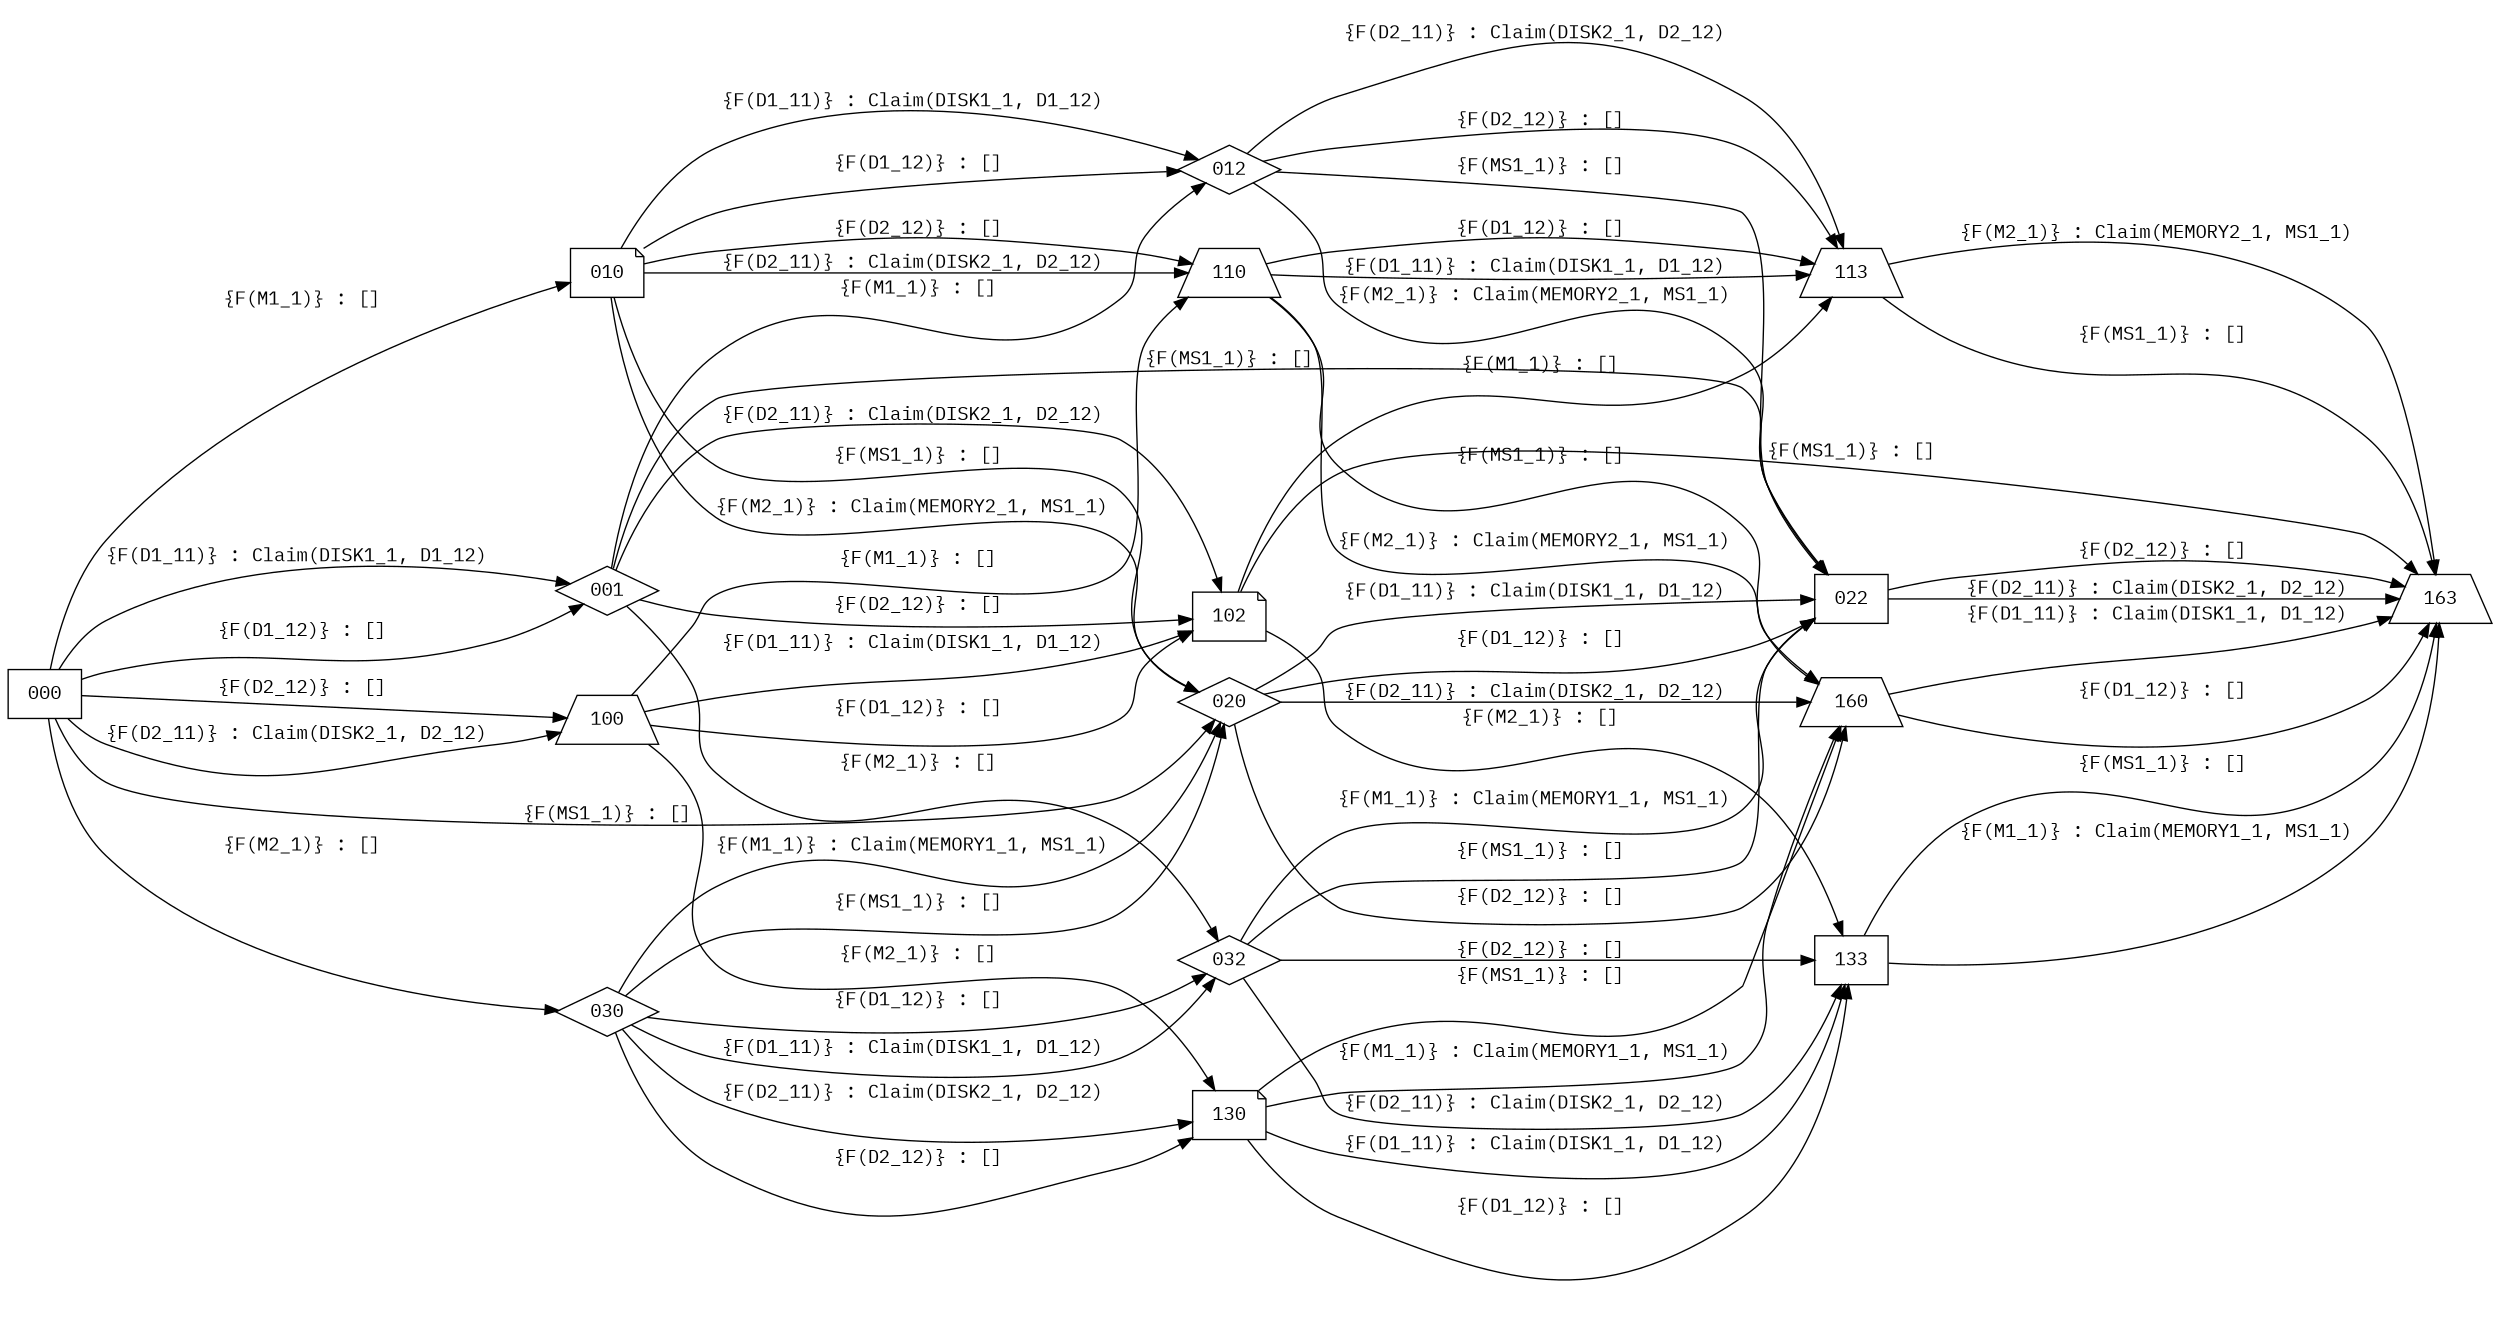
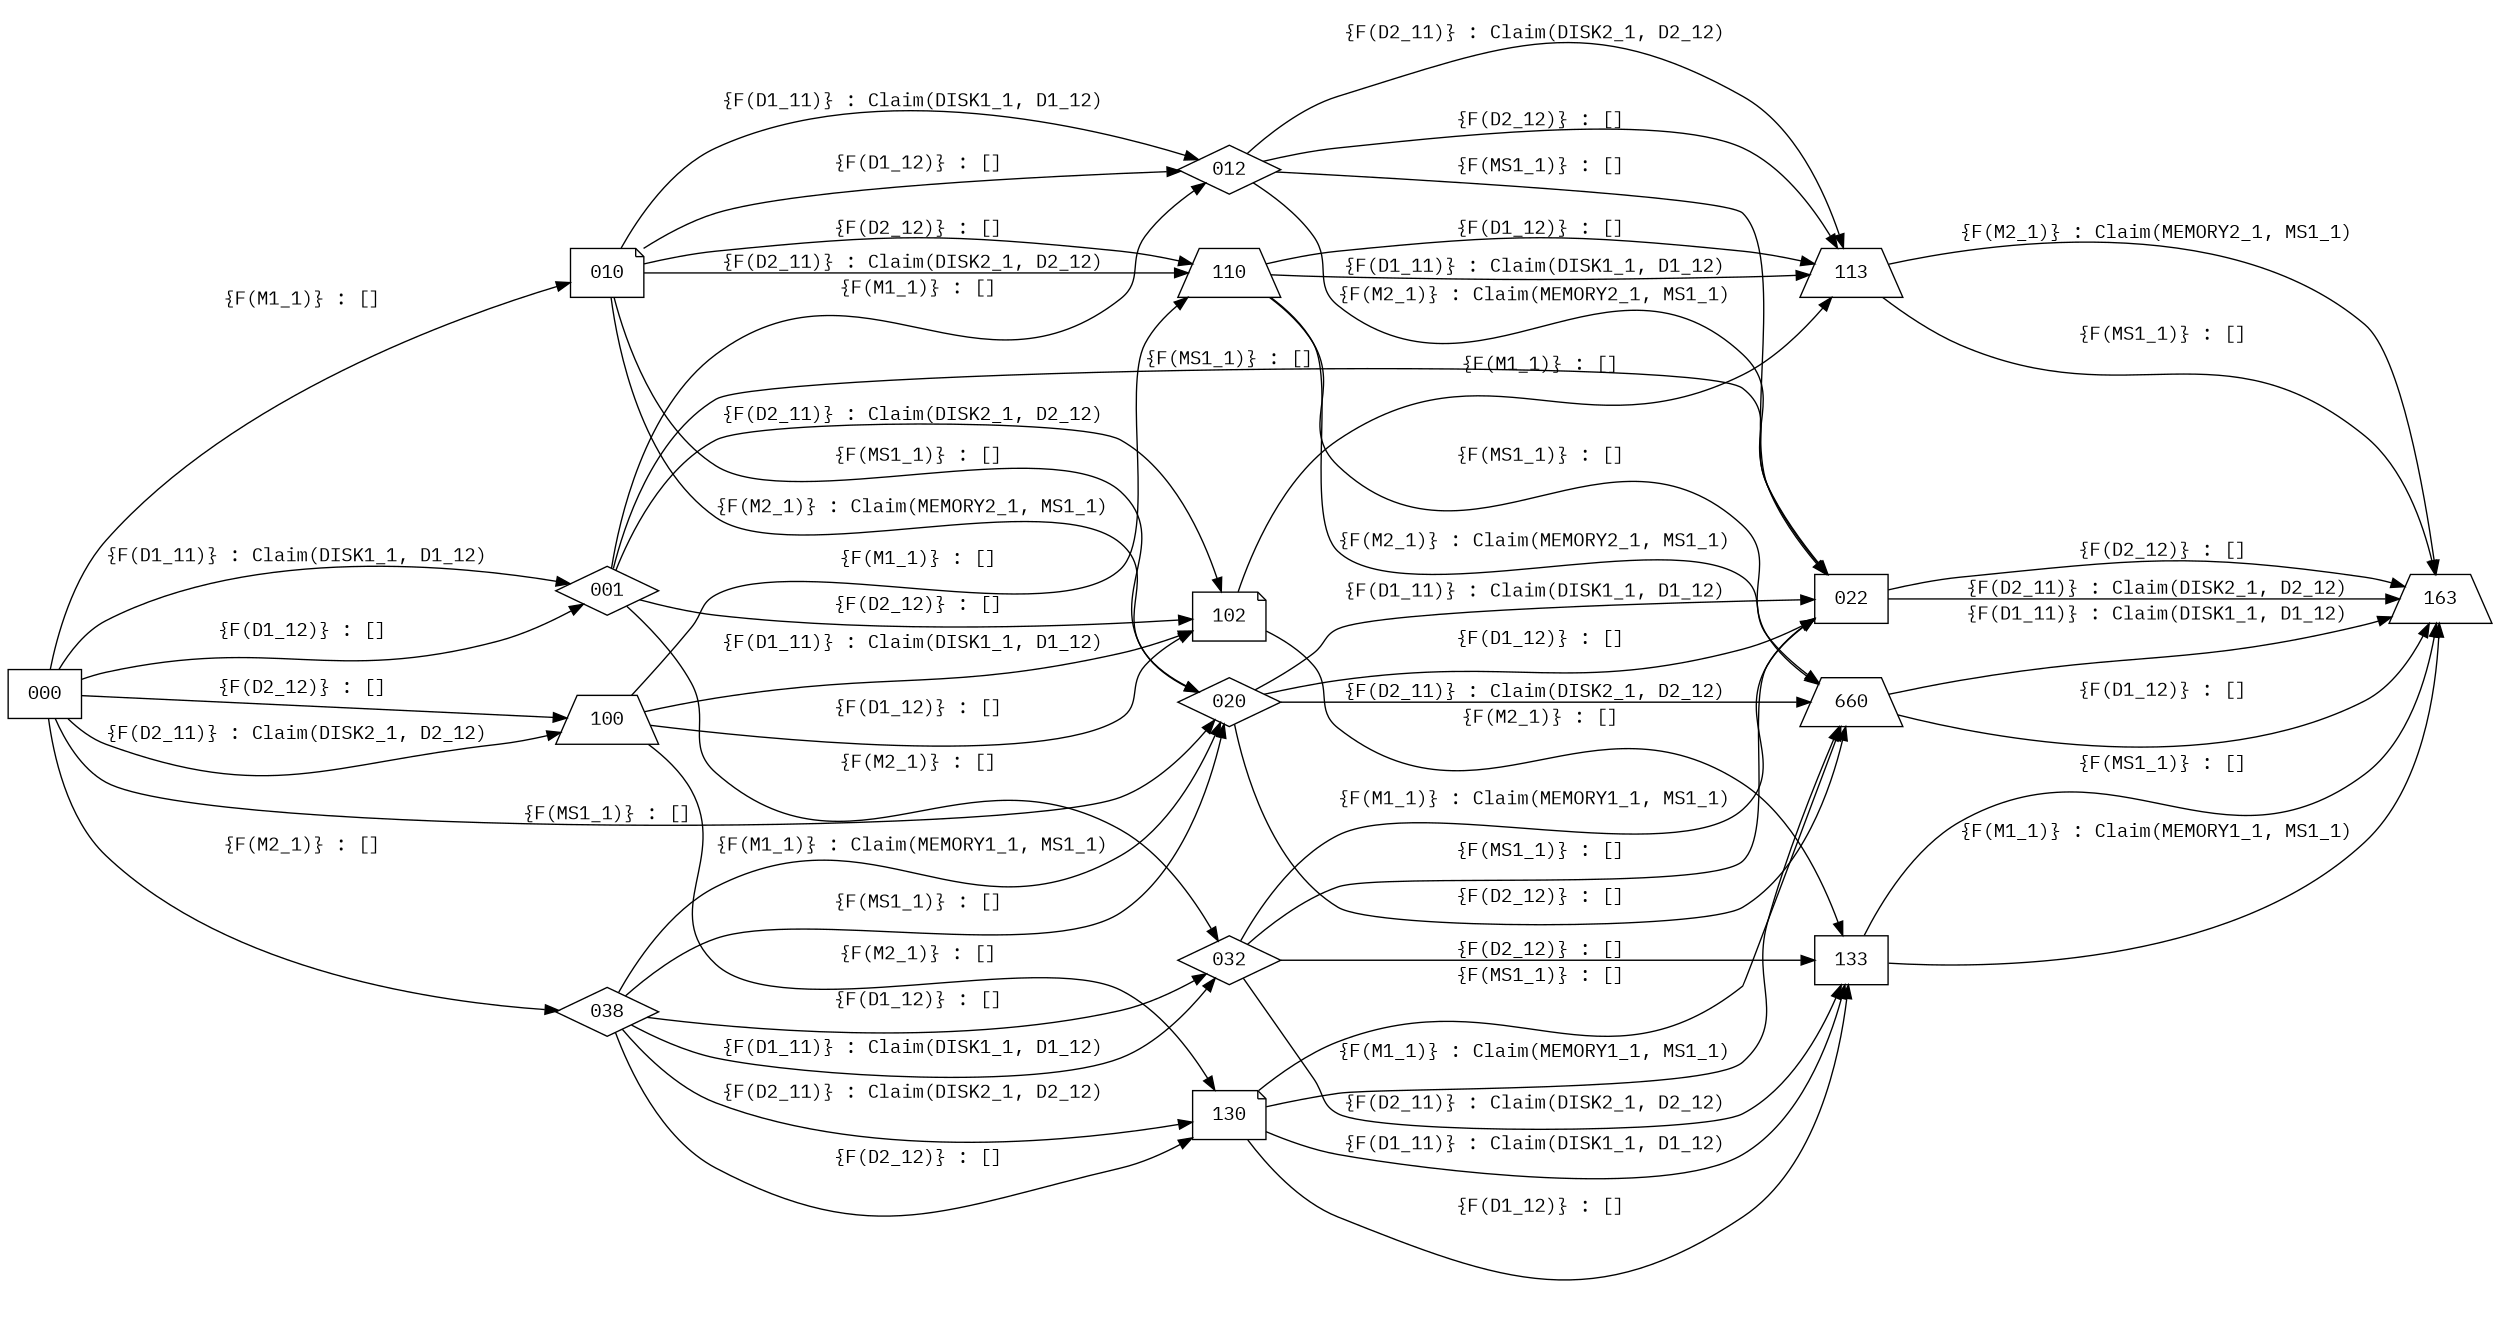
(1801, 465) -> none
(1851, 702) -> (1851, 702)
(607, 1012) -> (607, 1012)
